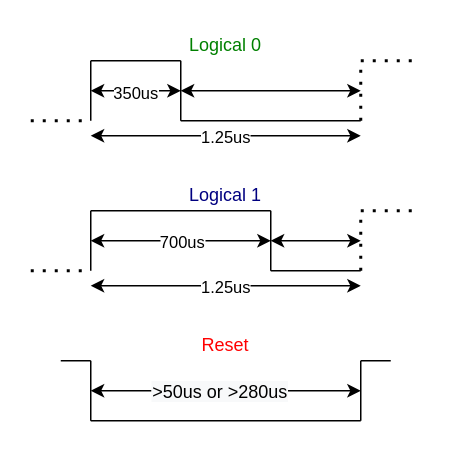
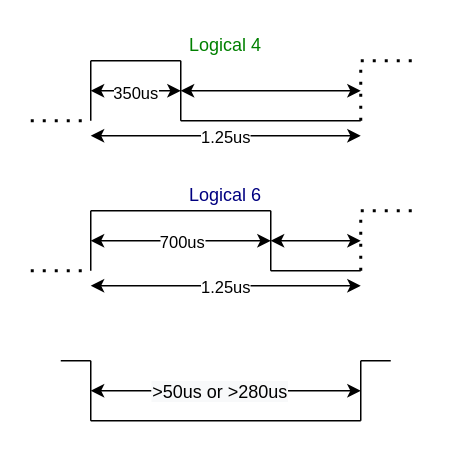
(226, 46) -> (226, 46)
(226, 196) -> (226, 196)
(226, 346) -> none
